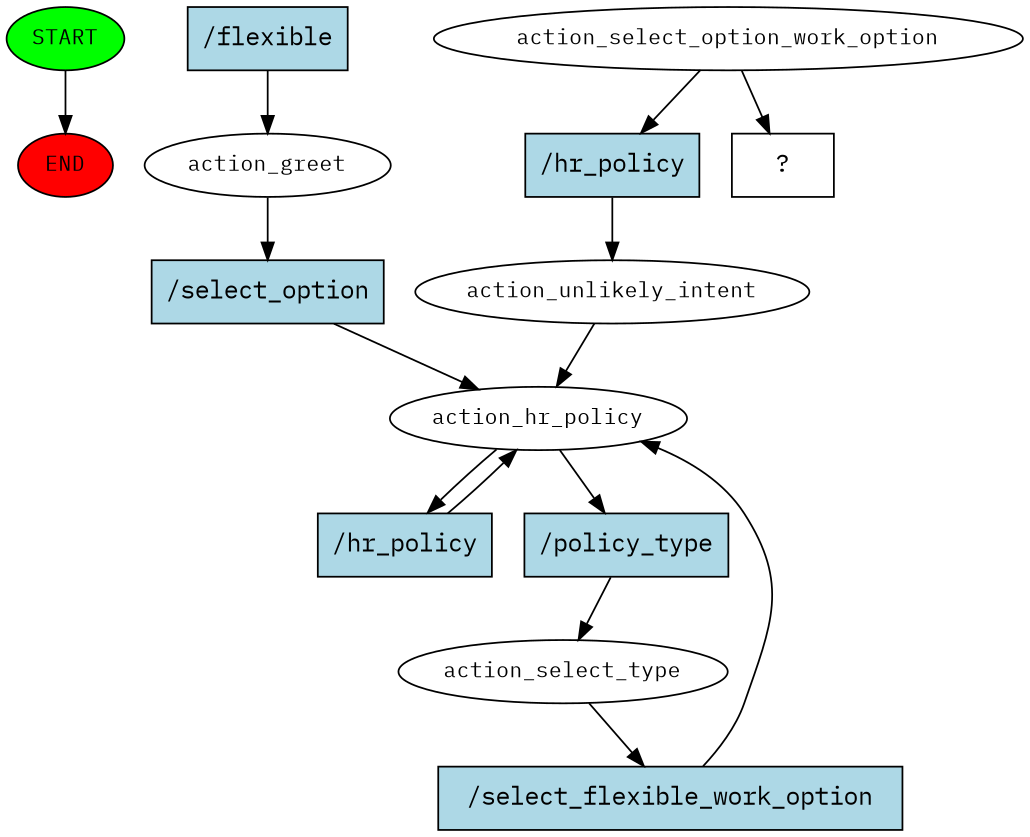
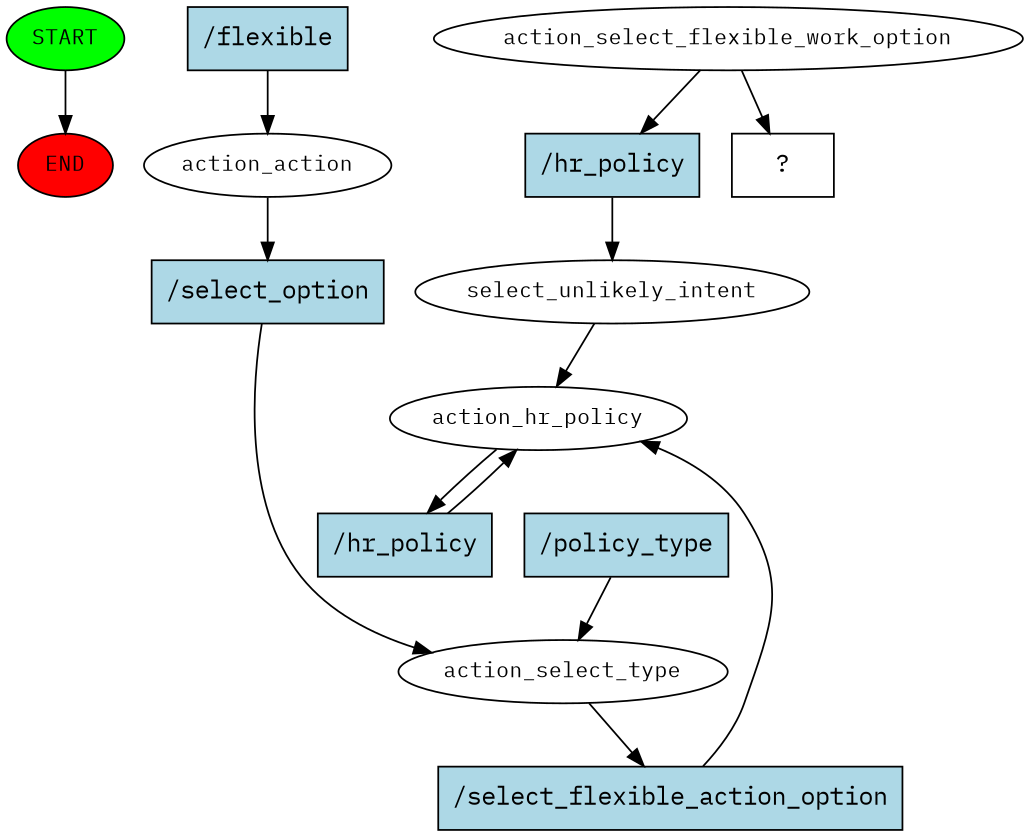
(728, 39) -> (728, 39)
(268, 165) -> (268, 165)
(612, 292) -> (612, 292)
(398, 353) -> (272, 521)
(577, 474) -> none
(670, 798) -> (670, 798)
